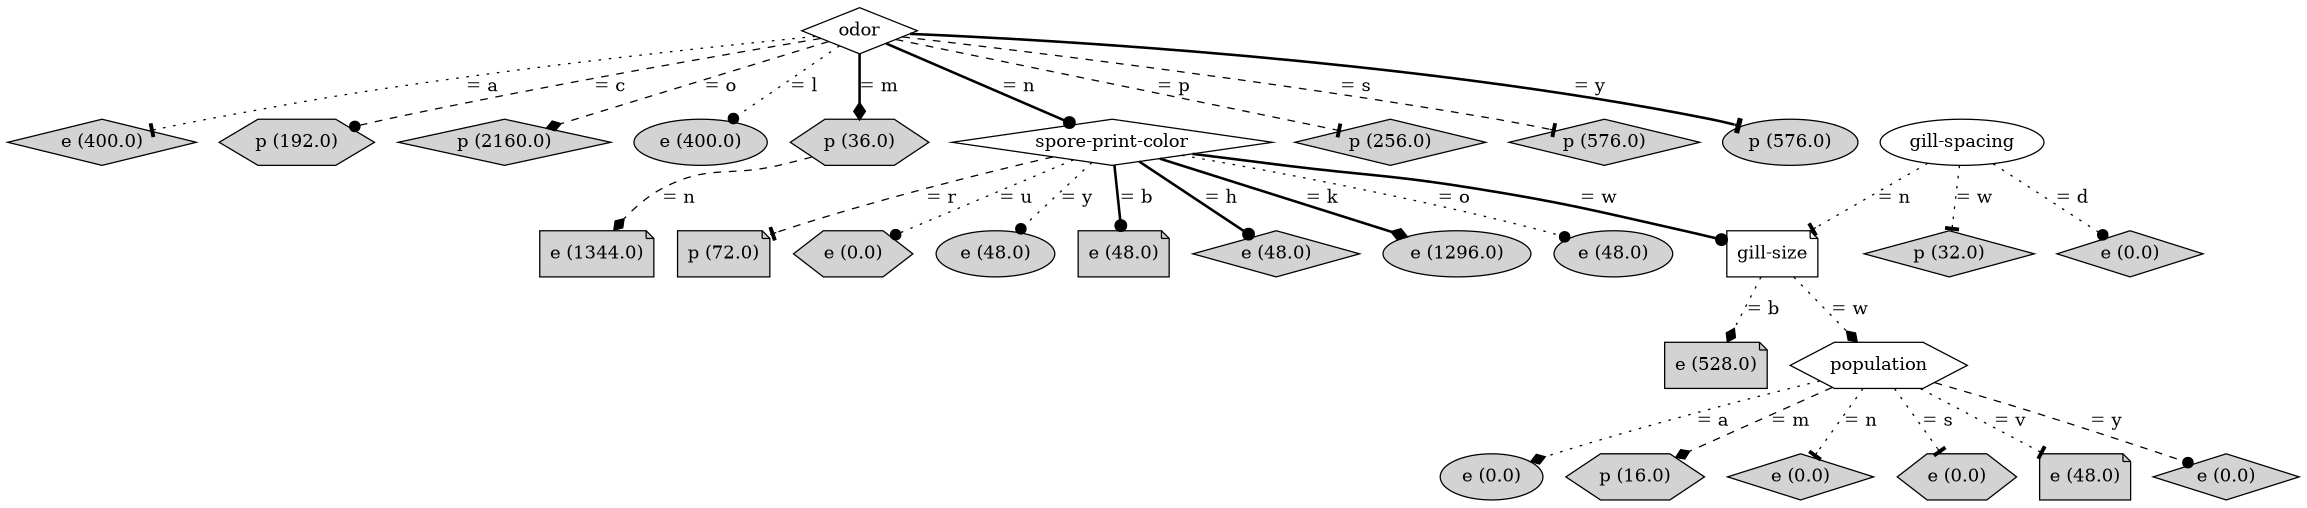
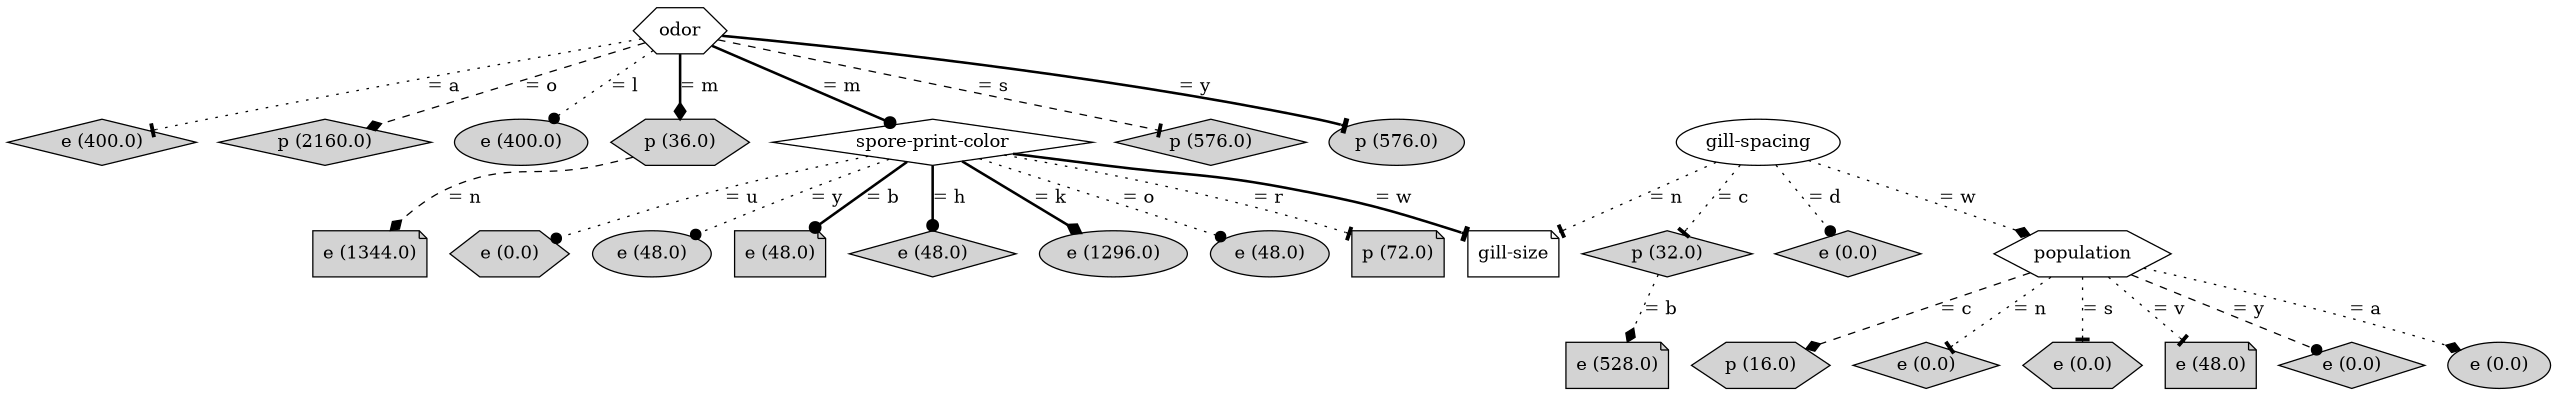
(860, 31) -> (680, 31)
(1019, 87) -> (842, 87)
(297, 142) -> none
(1390, 142) -> none
(1456, 186) -> (1240, 180)
(914, 192) -> (1176, 189)
(1974, 198) -> (1733, 198)
(1748, 303) -> (1646, 301)
(1820, 304) -> (1912, 195)
(1791, 421) -> (1956, 310)
